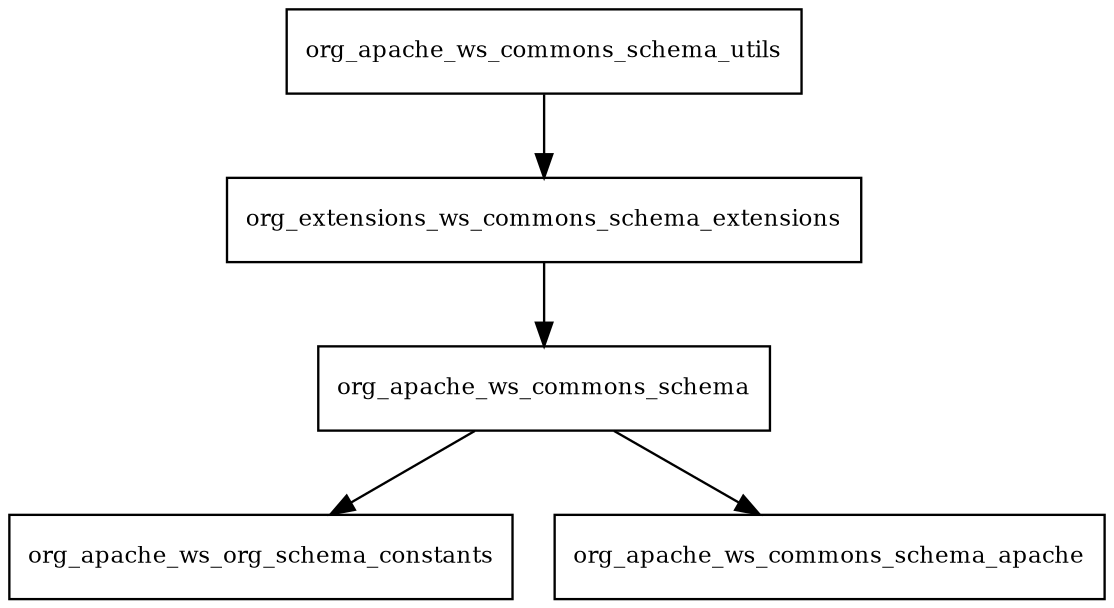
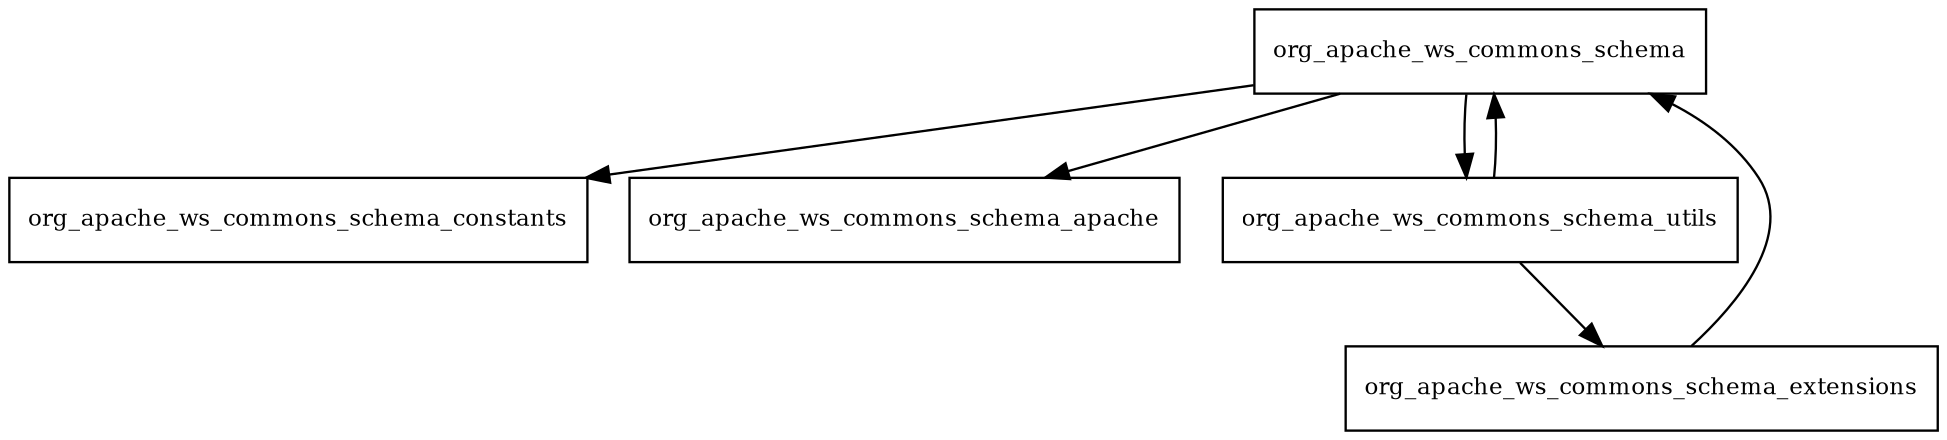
none -> (1465, 124)
none -> (1496, 148)
(544, 220) -> (1642, 388)
(261, 557) -> (298, 220)
